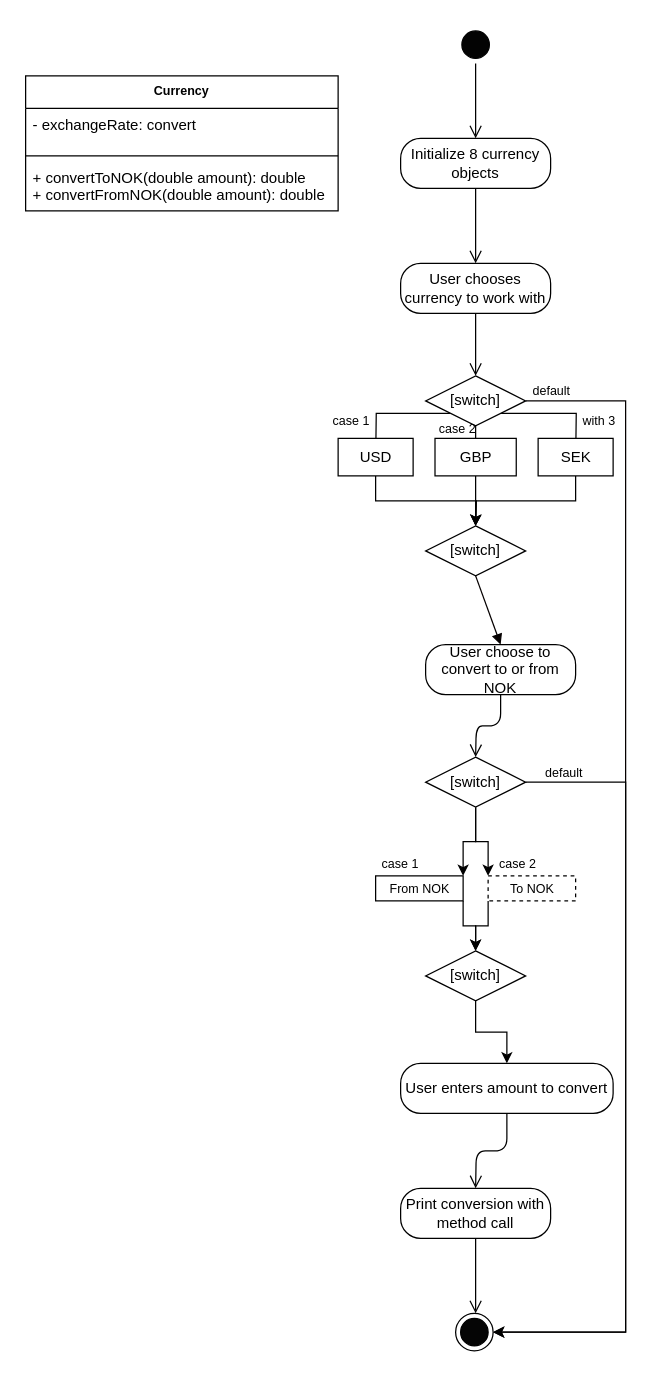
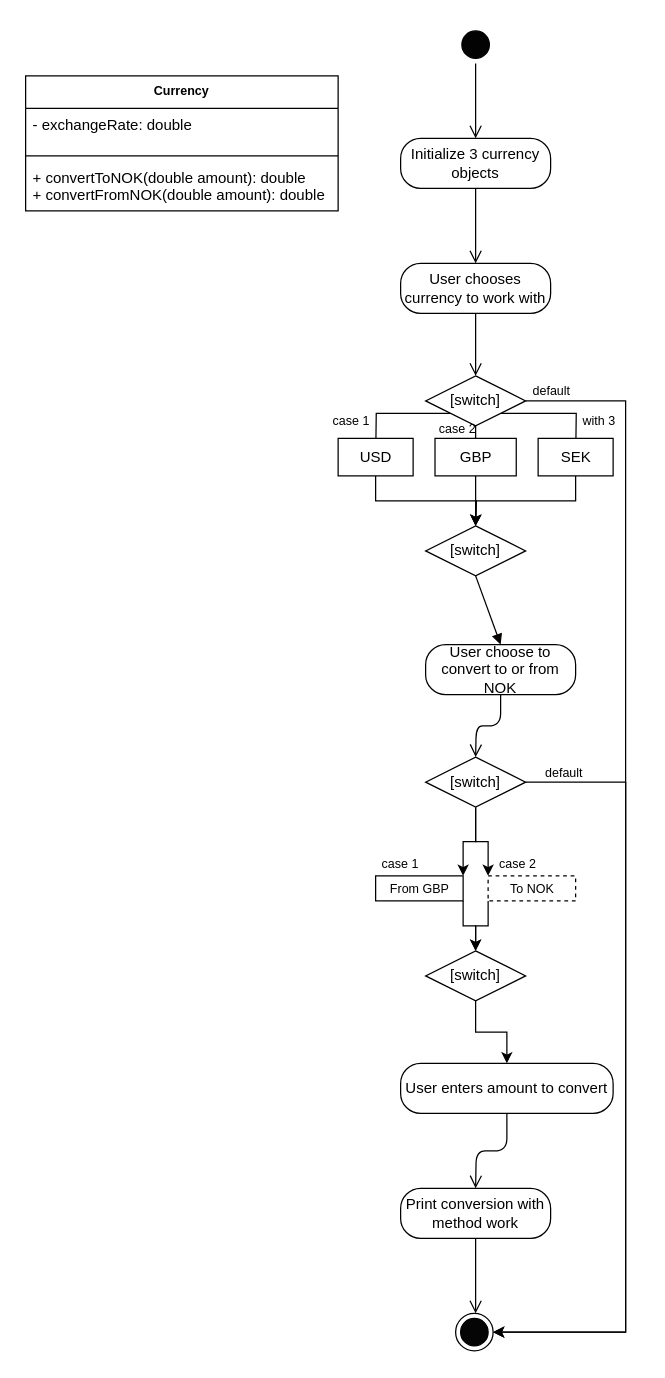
(123, 125) -> (117, 125)
(476, 163) -> (476, 163)
(420, 888) -> (420, 888)
(476, 1213) -> (476, 1213)
